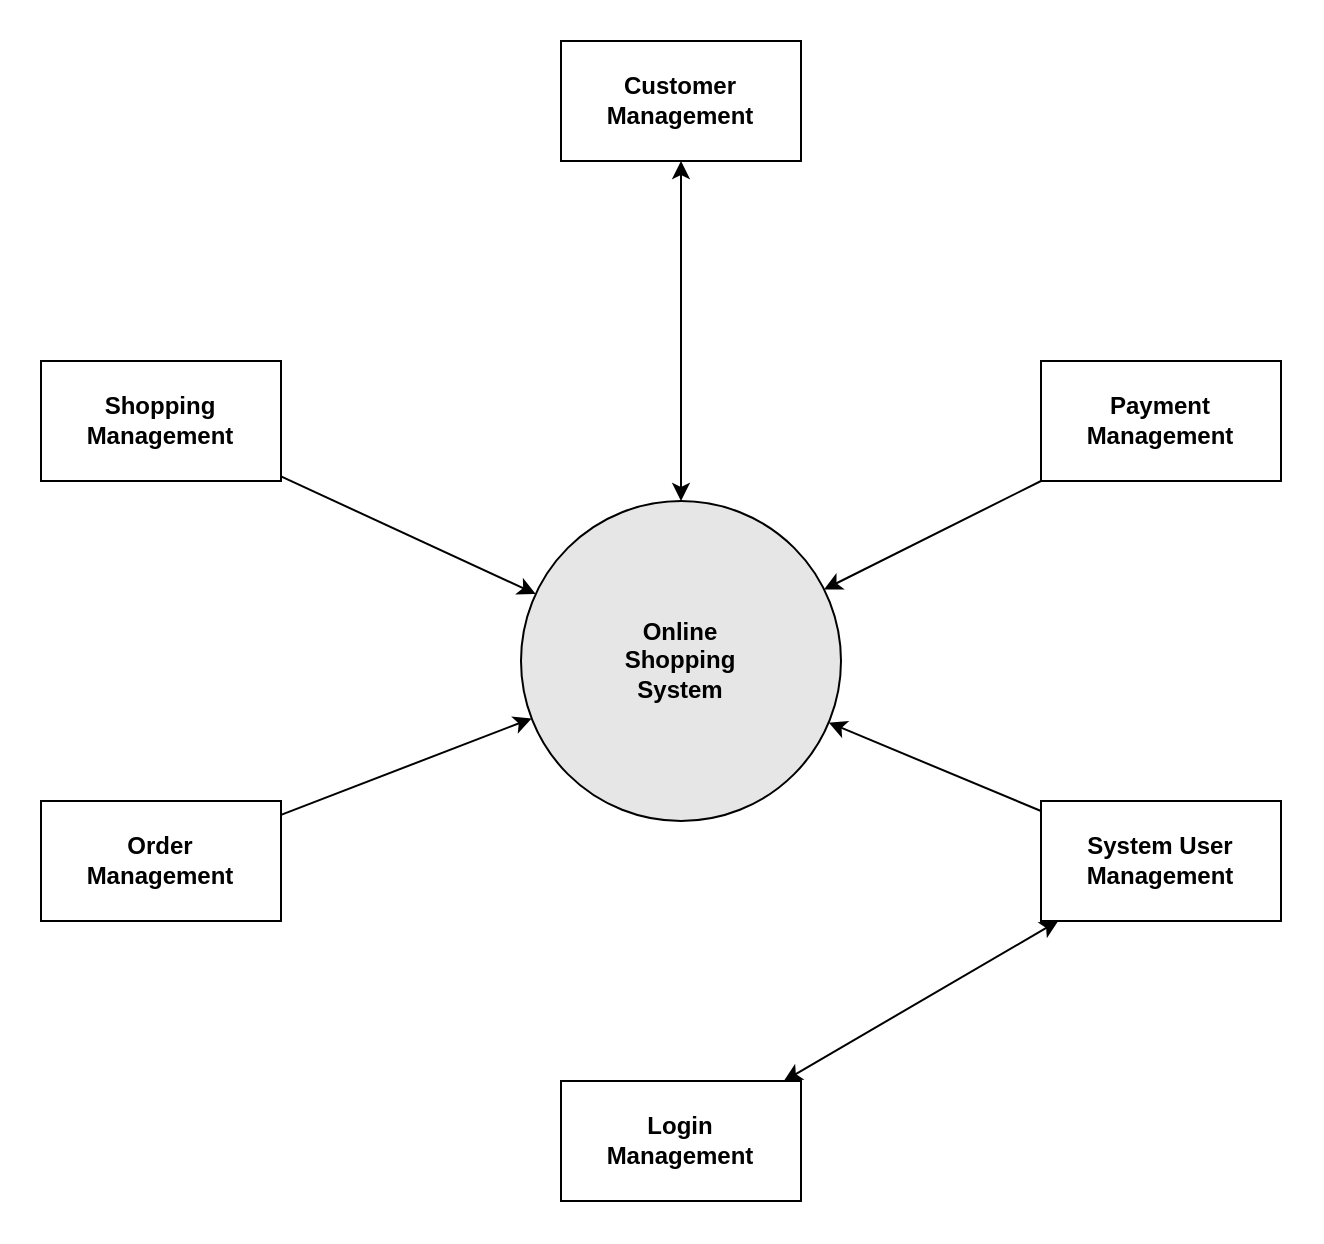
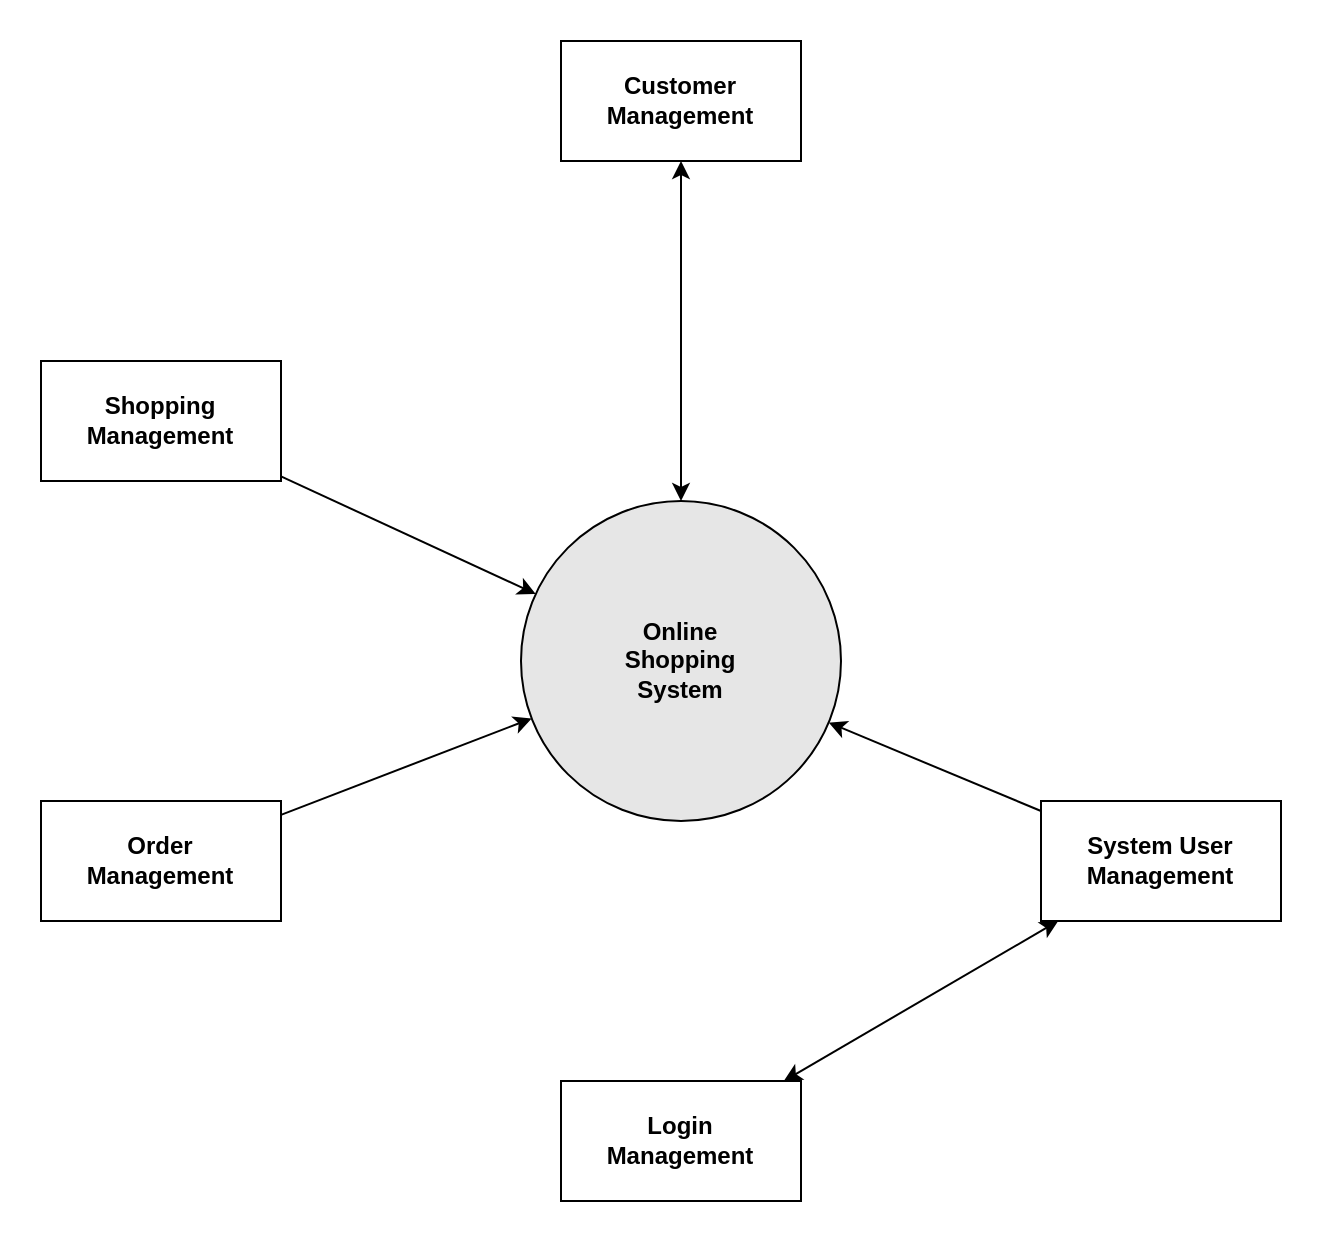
(1161, 421) -> none
(939, 532) -> none
